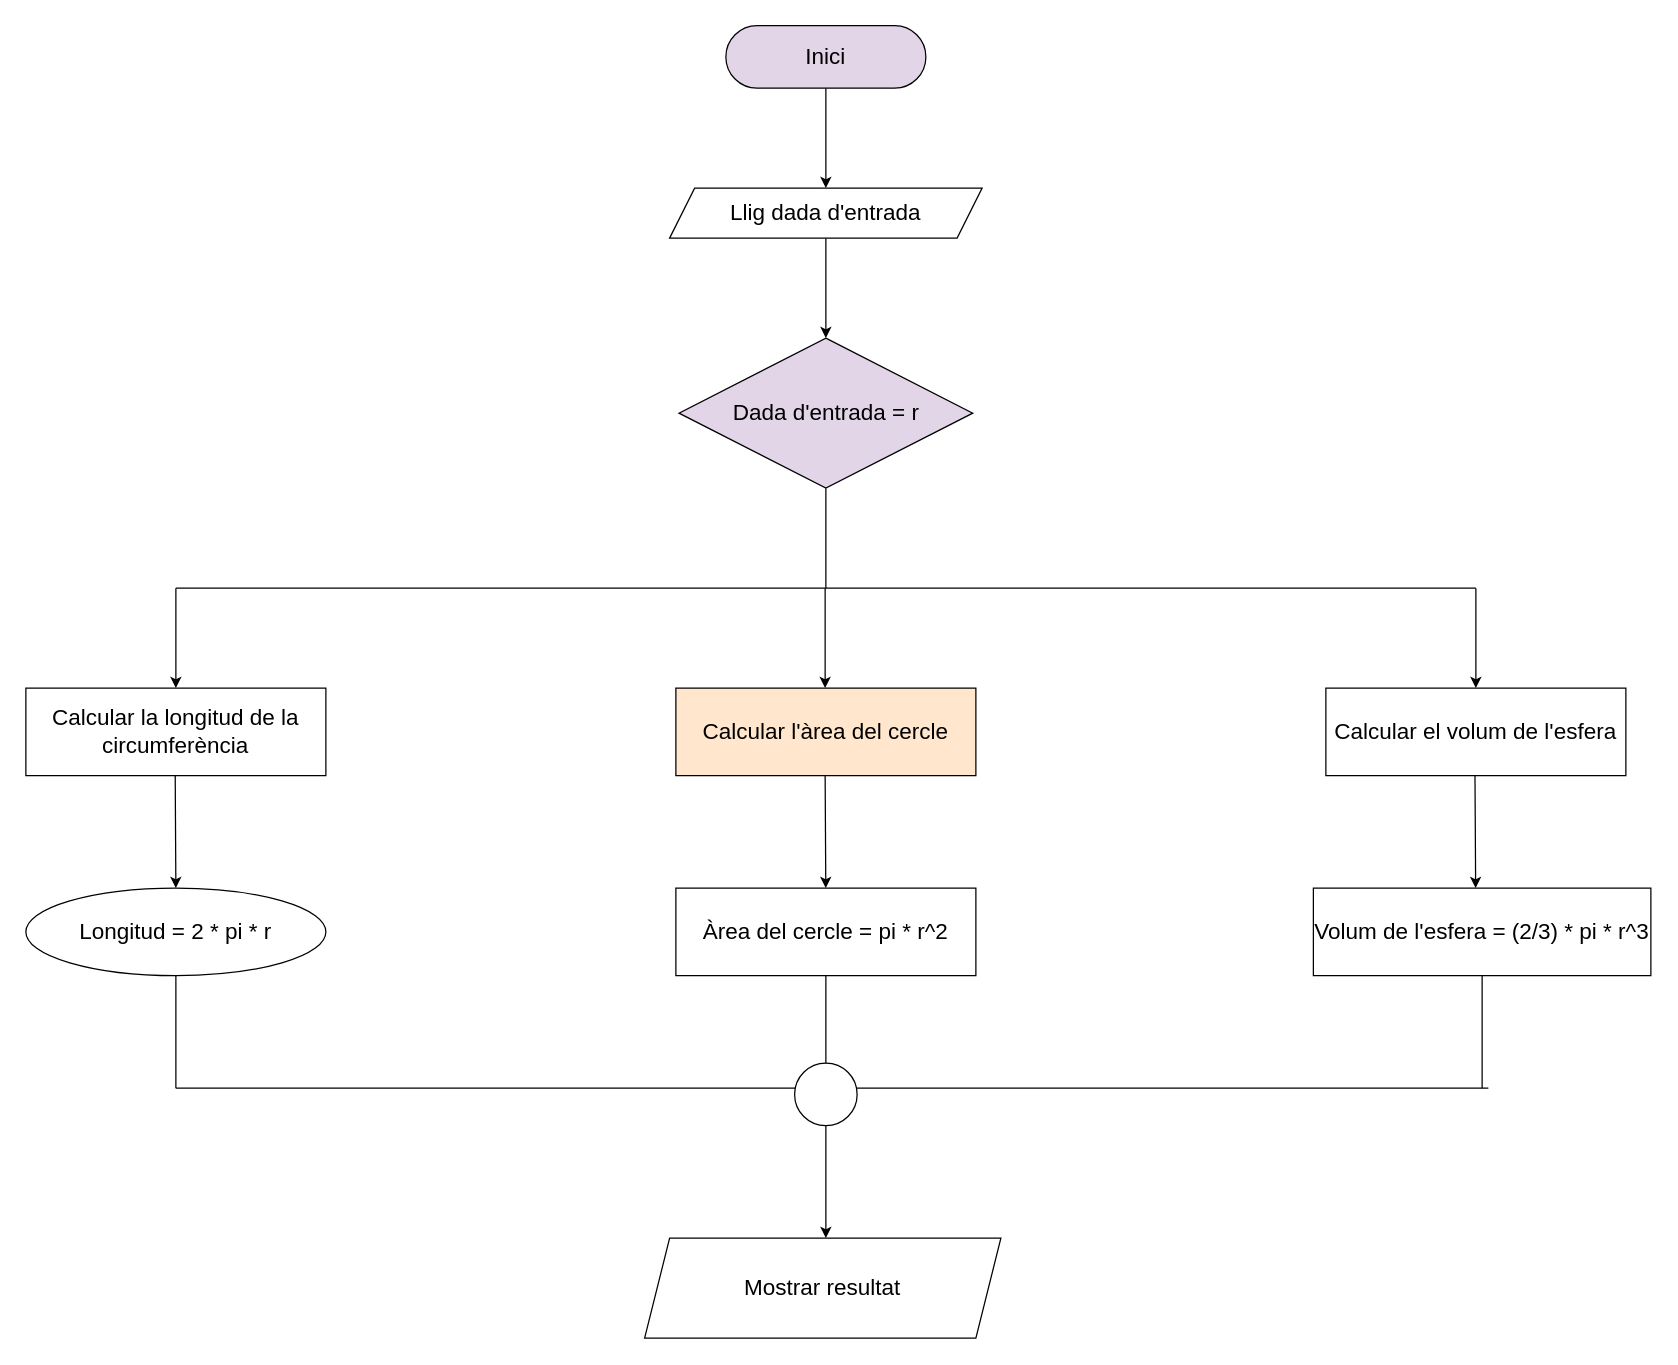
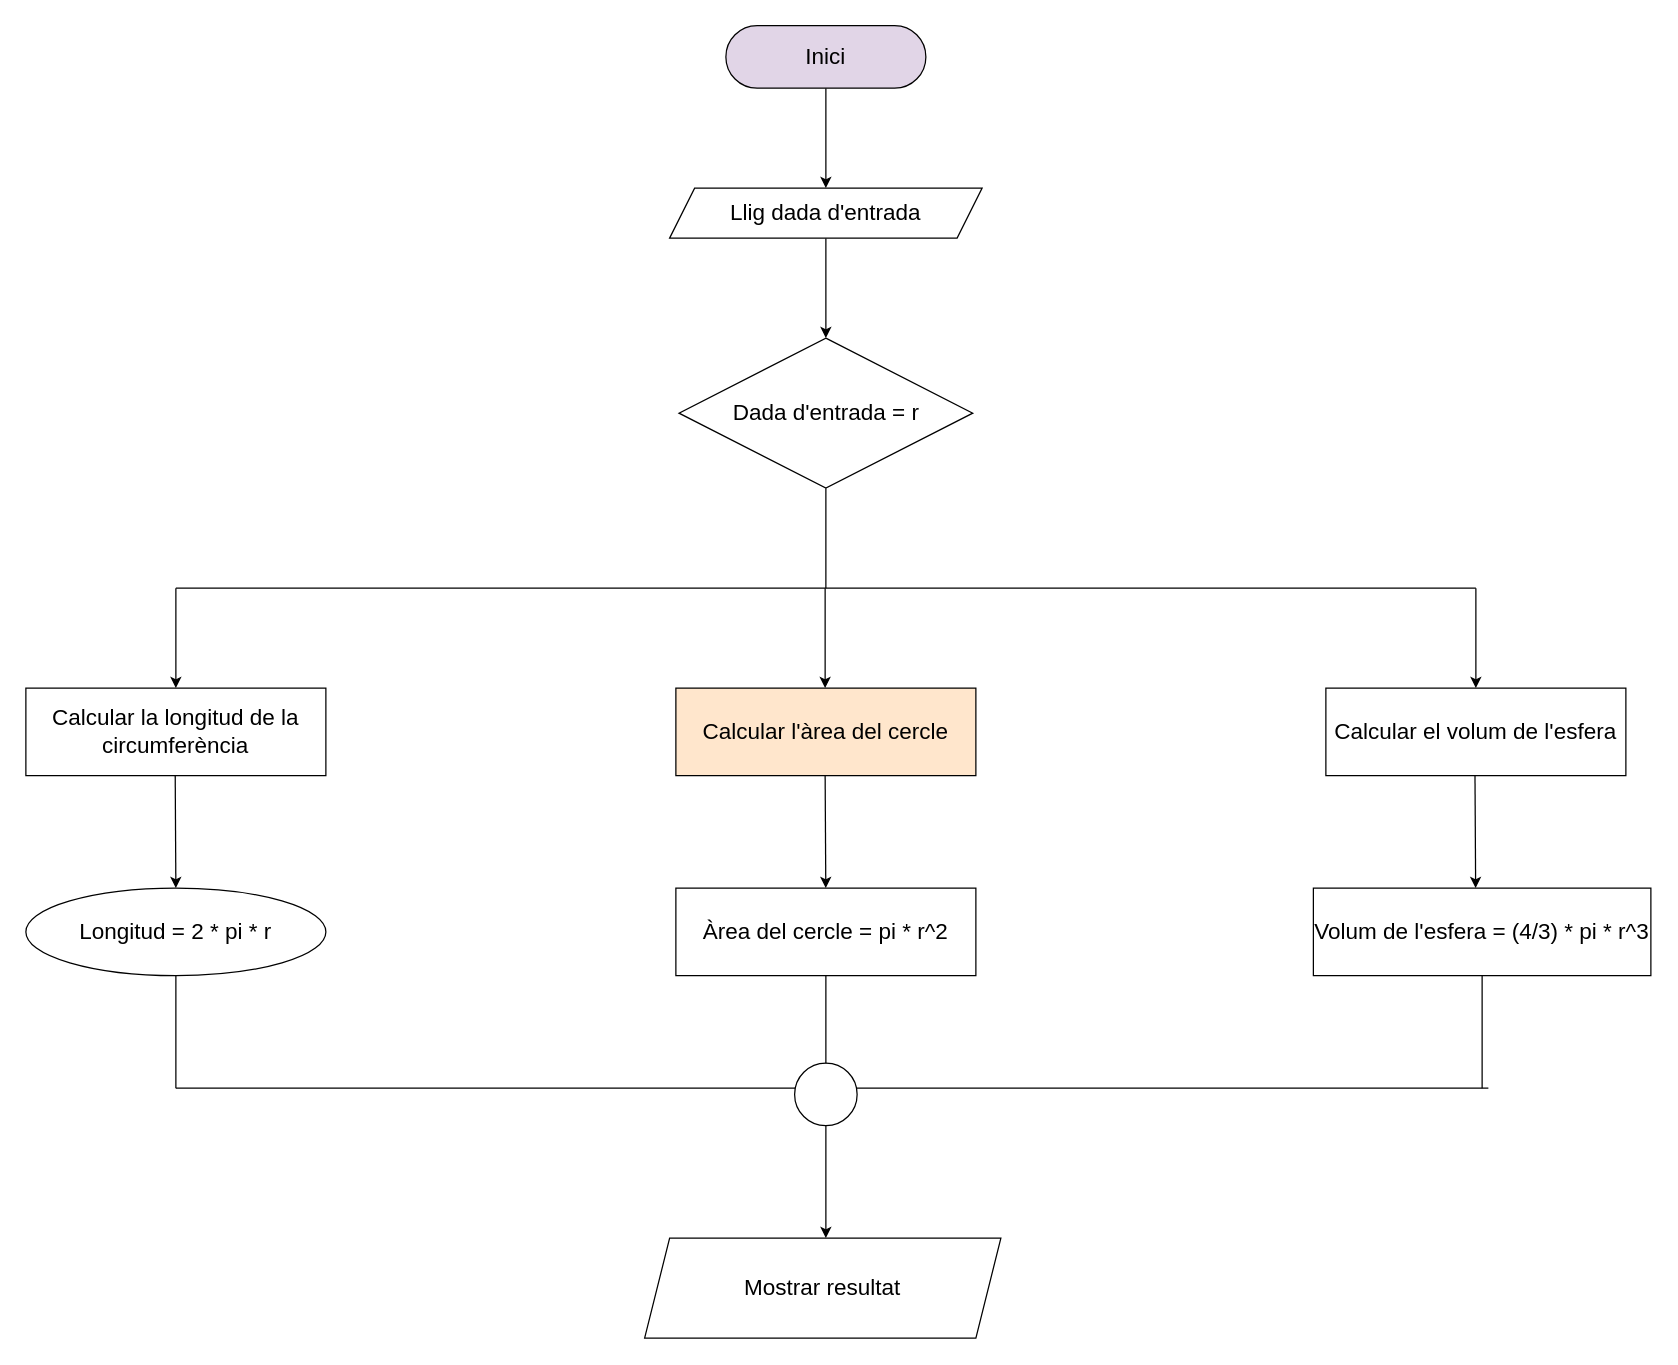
(826, 413) -> (826, 413)
(1482, 932) -> (1482, 932)
